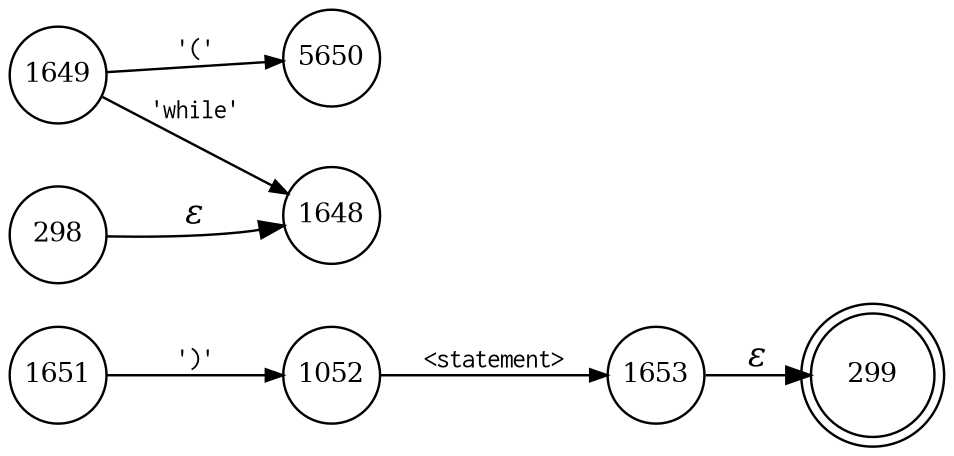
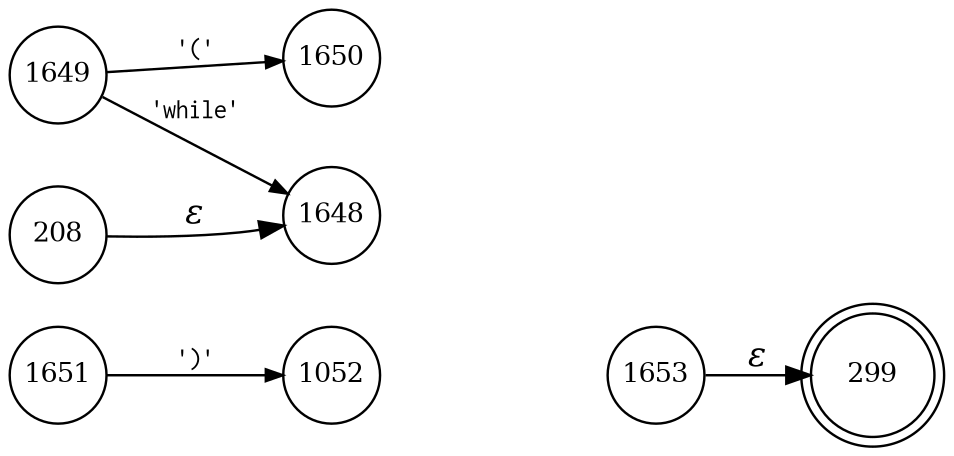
(332, 58) -> (332, 58)
(58, 235) -> (58, 235)
(485, 375) -> none
